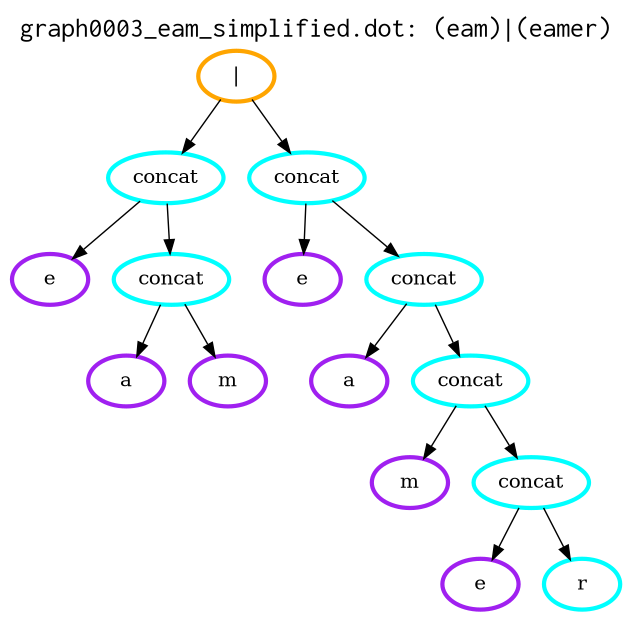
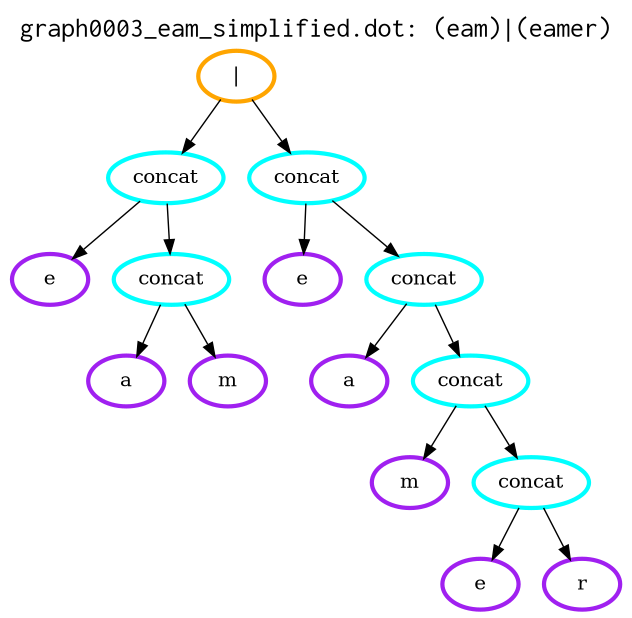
(582, 584) -> (582, 584)
